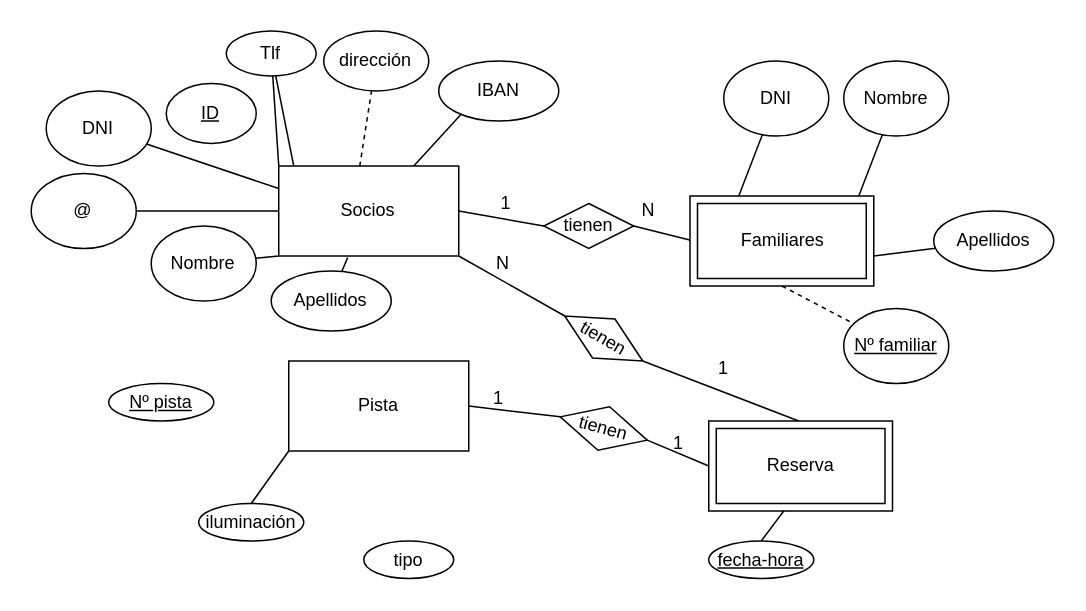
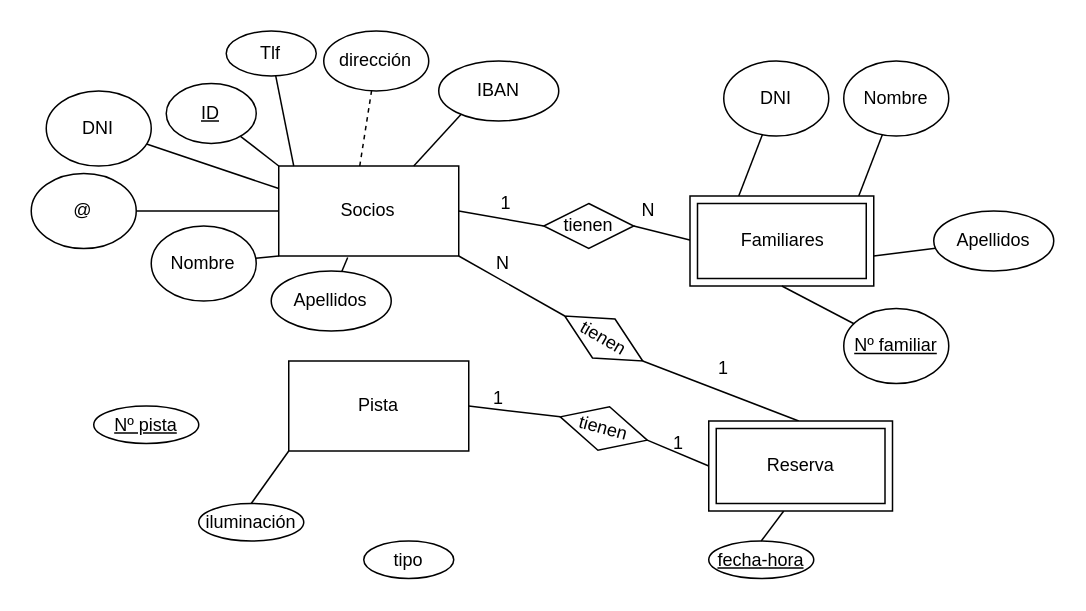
(276, 122) -> (260, 151)
(818, 305) -> (818, 305)
(161, 402) -> (146, 425)
